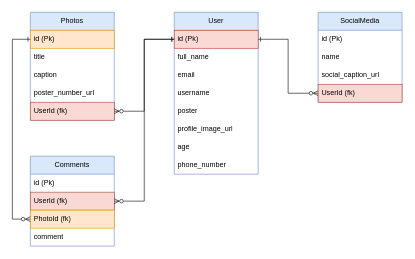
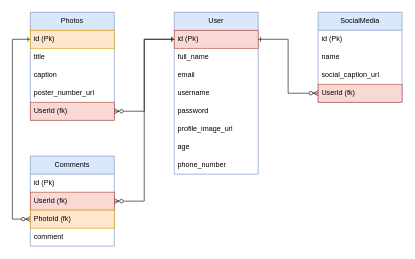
(190, 111) -> (194, 111)
